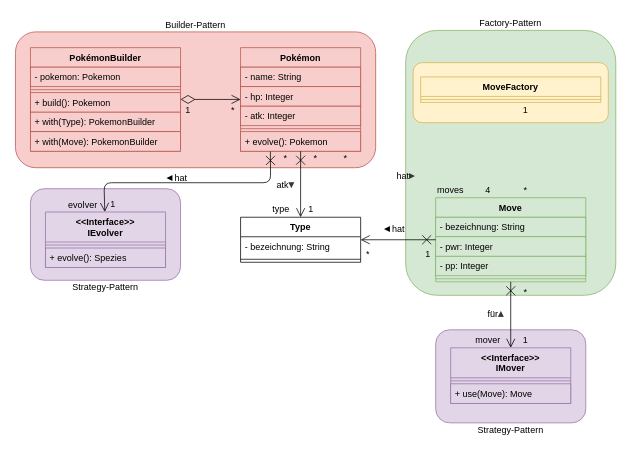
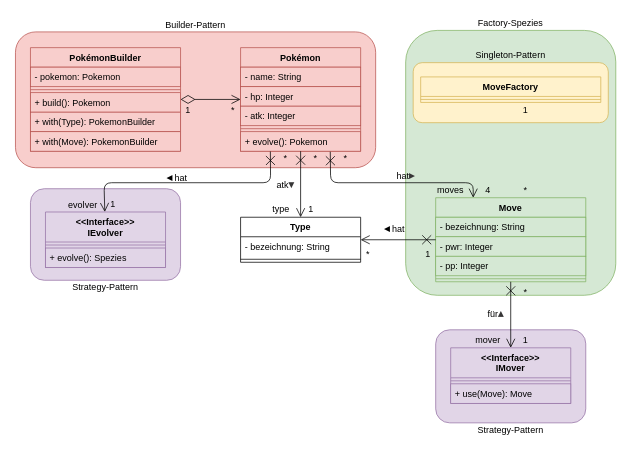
(510, 23) -> (510, 23)
none -> (510, 55)
none -> (393, 183)
